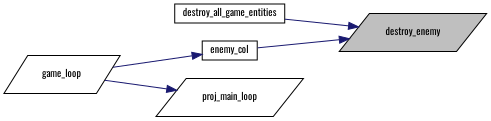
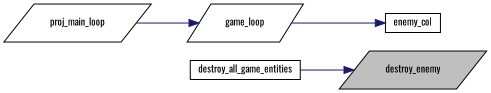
(298, 44) -> none
(136, 85) -> (163, 23)
